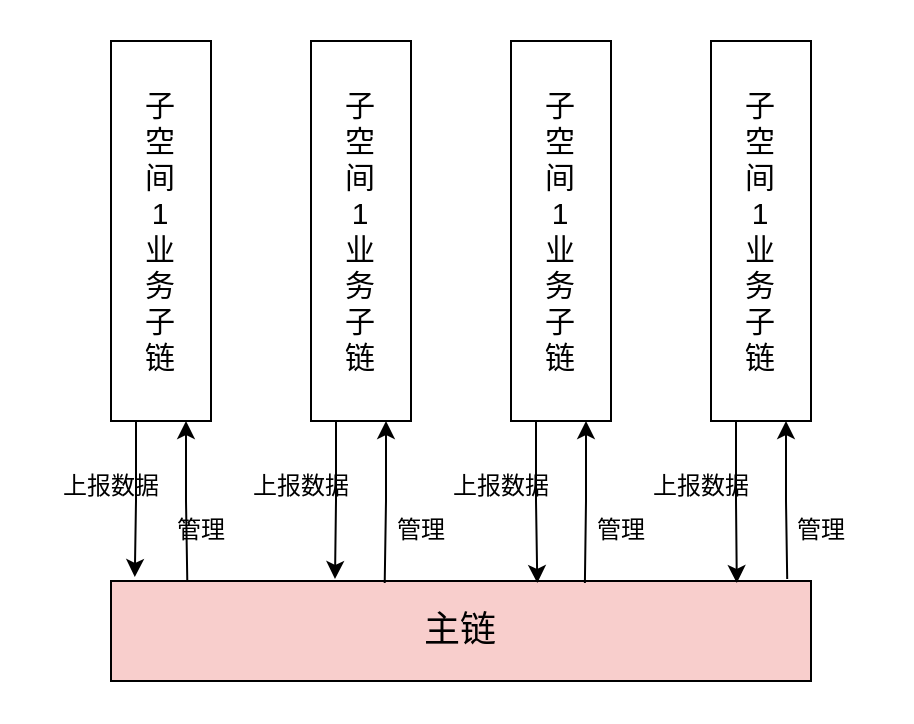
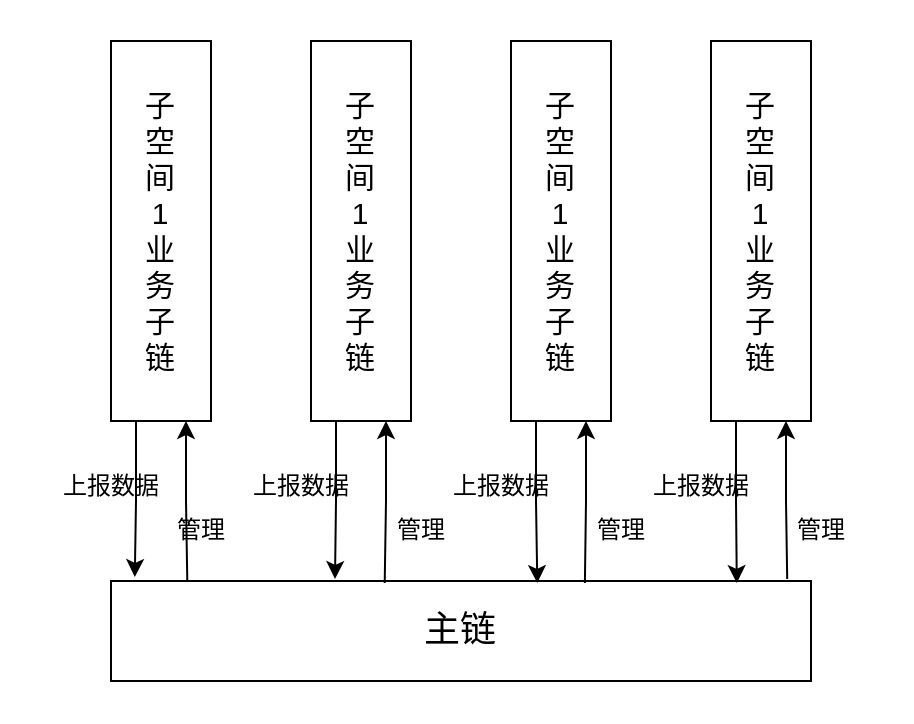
(461, 631) -> (461, 631)
